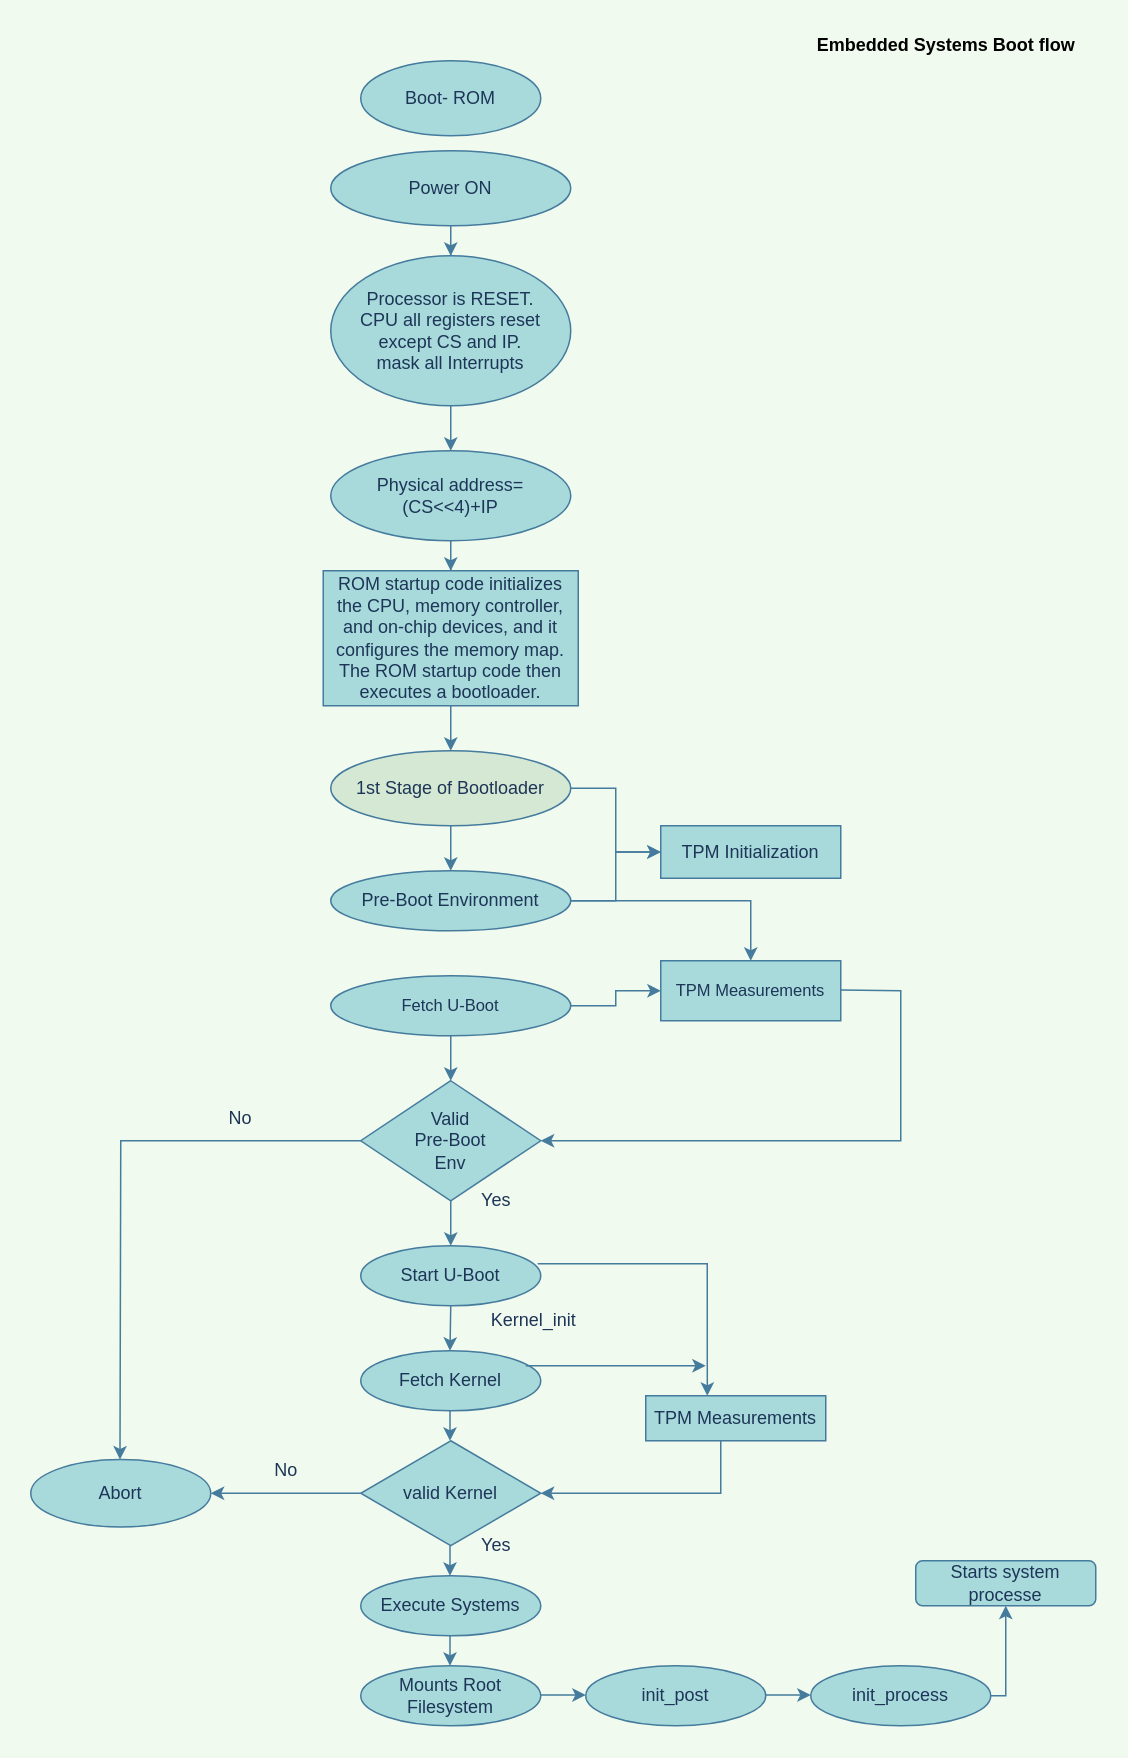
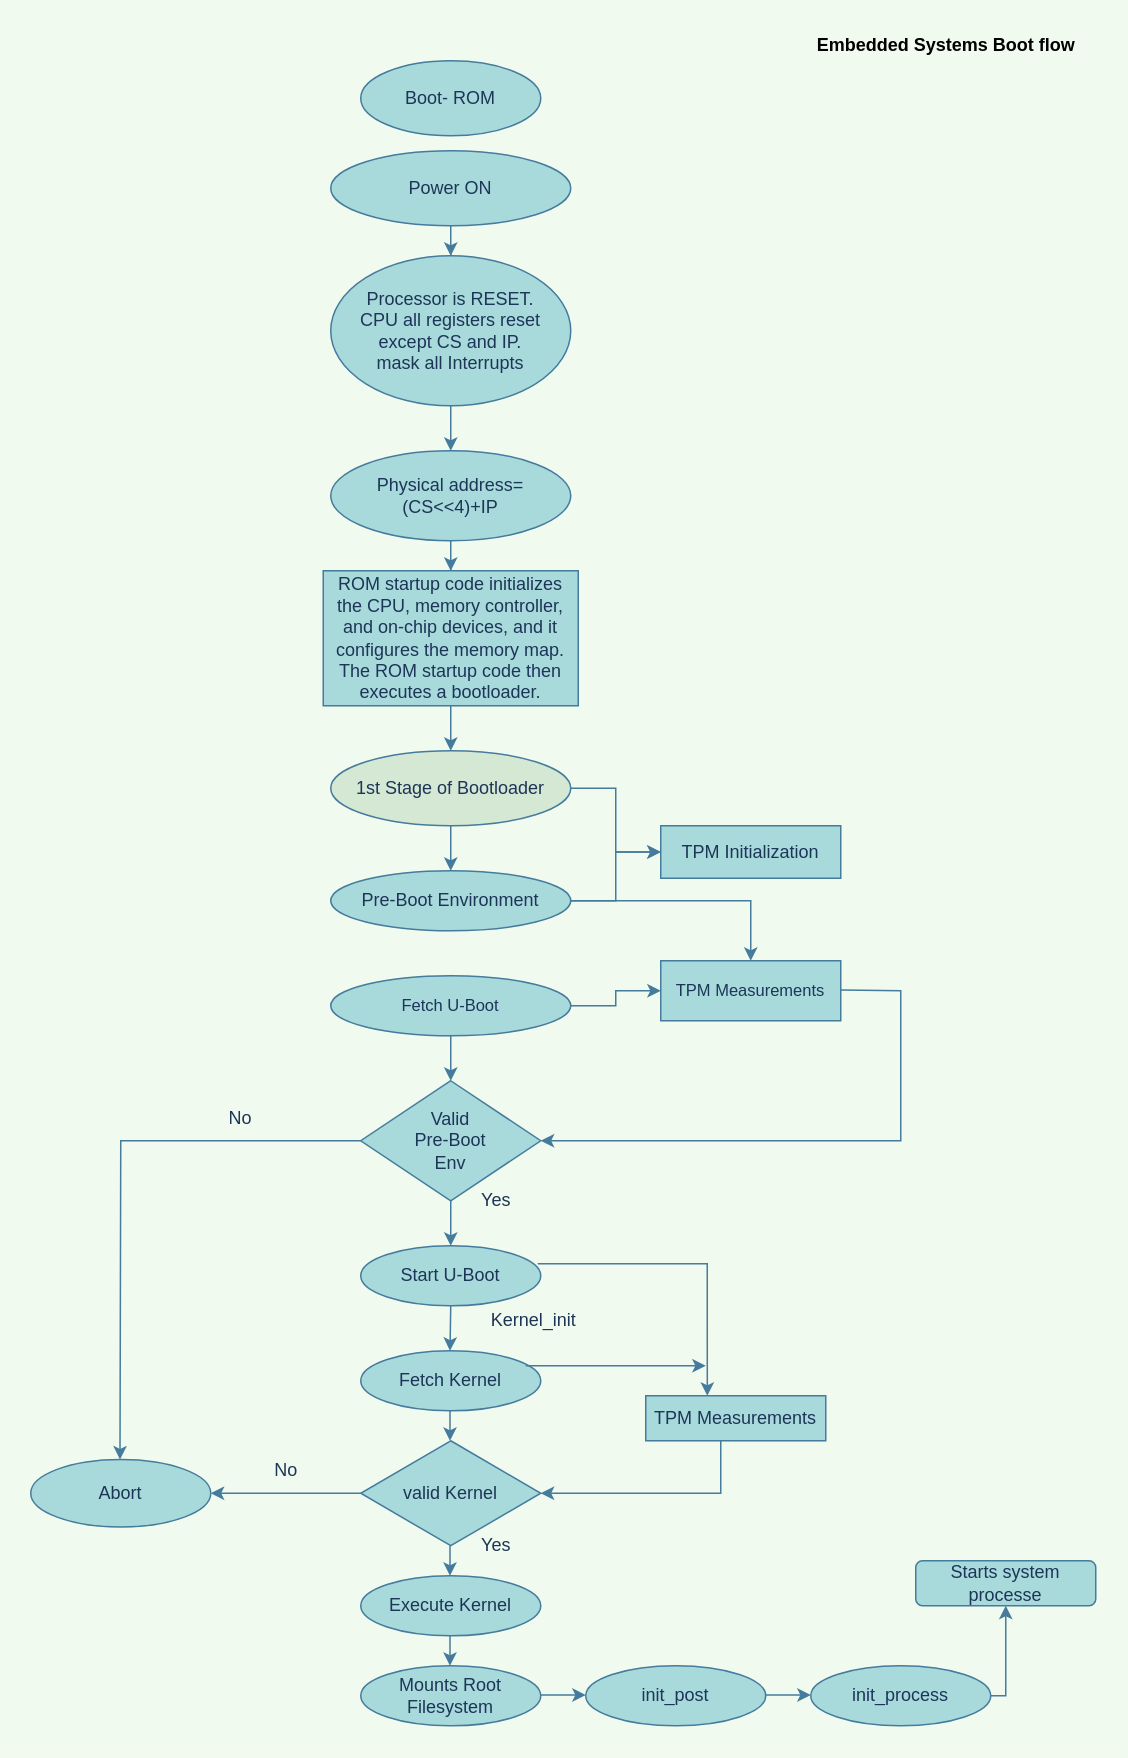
(451, 1606) -> (451, 1606)
